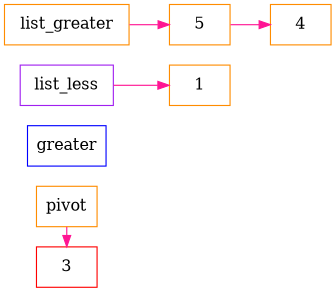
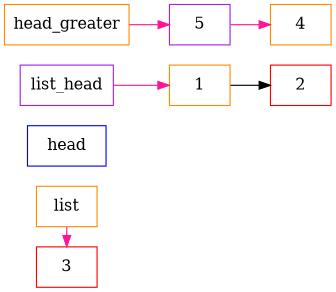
(67, 25) -> (67, 25)
(200, 25) -> (200, 25)
(67, 85) -> (67, 85)
none -> (301, 85)
(67, 146) -> (67, 146)
(67, 206) -> (67, 206)
